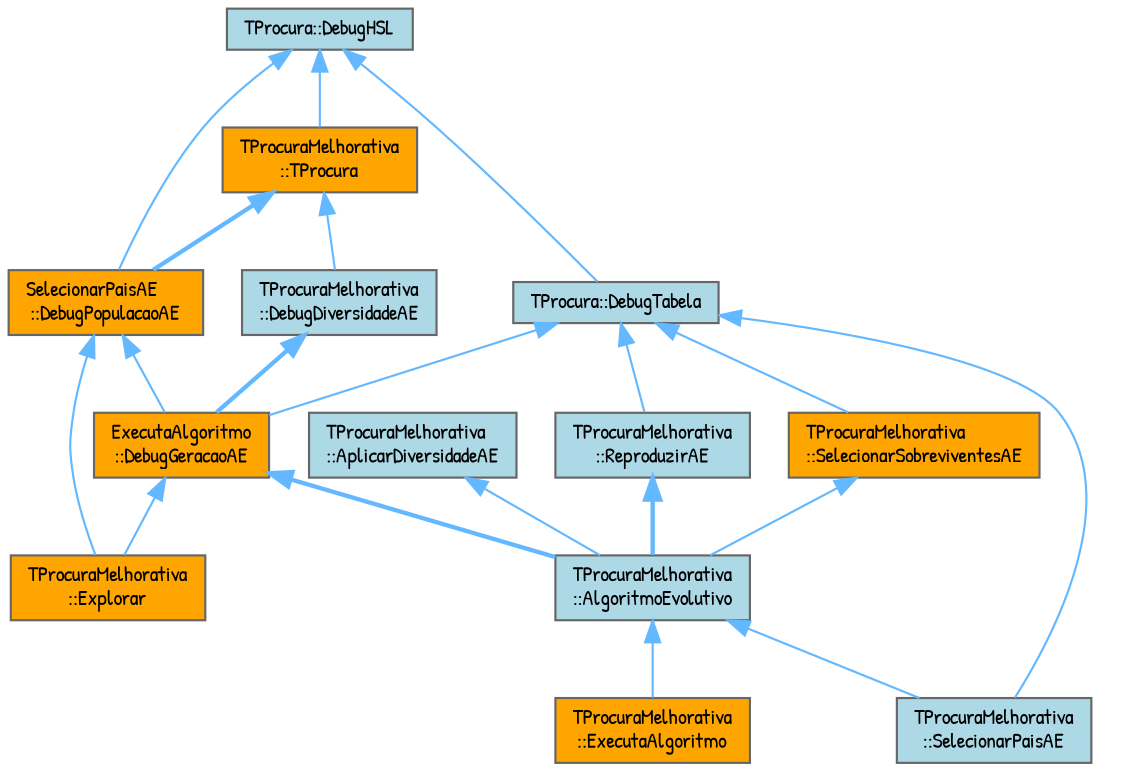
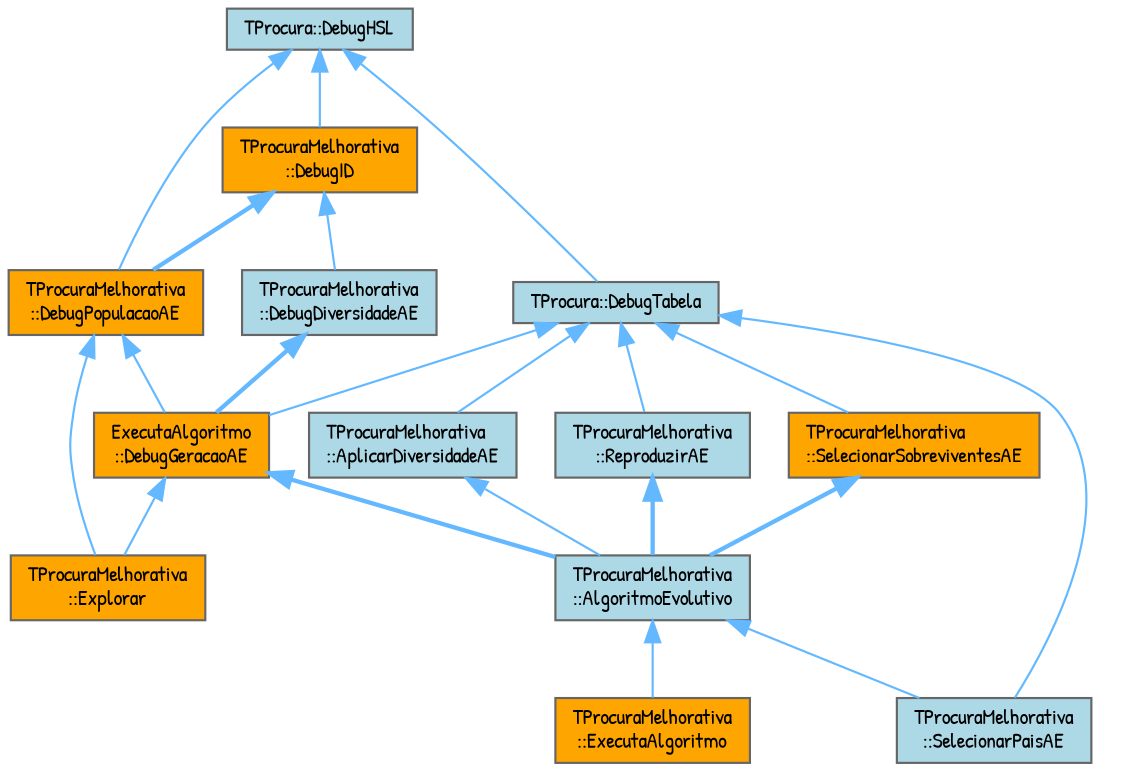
(320, 160) -> (320, 160)
(106, 303) -> (106, 303)
none -> (514, 374)
(774, 522) -> (774, 522)
